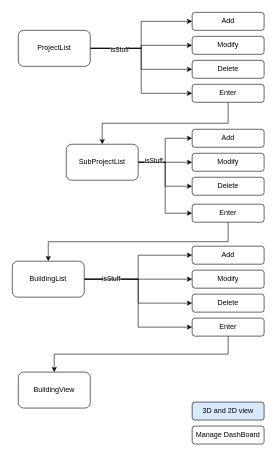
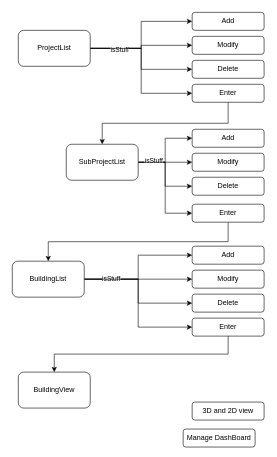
(228, 411) -> (228, 411)
(228, 435) -> (219, 438)
